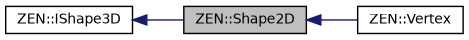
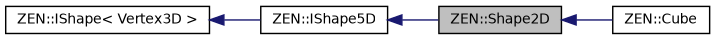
(69, 20) -> (324, 20)
none -> (108, 20)
(410, 20) -> (661, 20)
